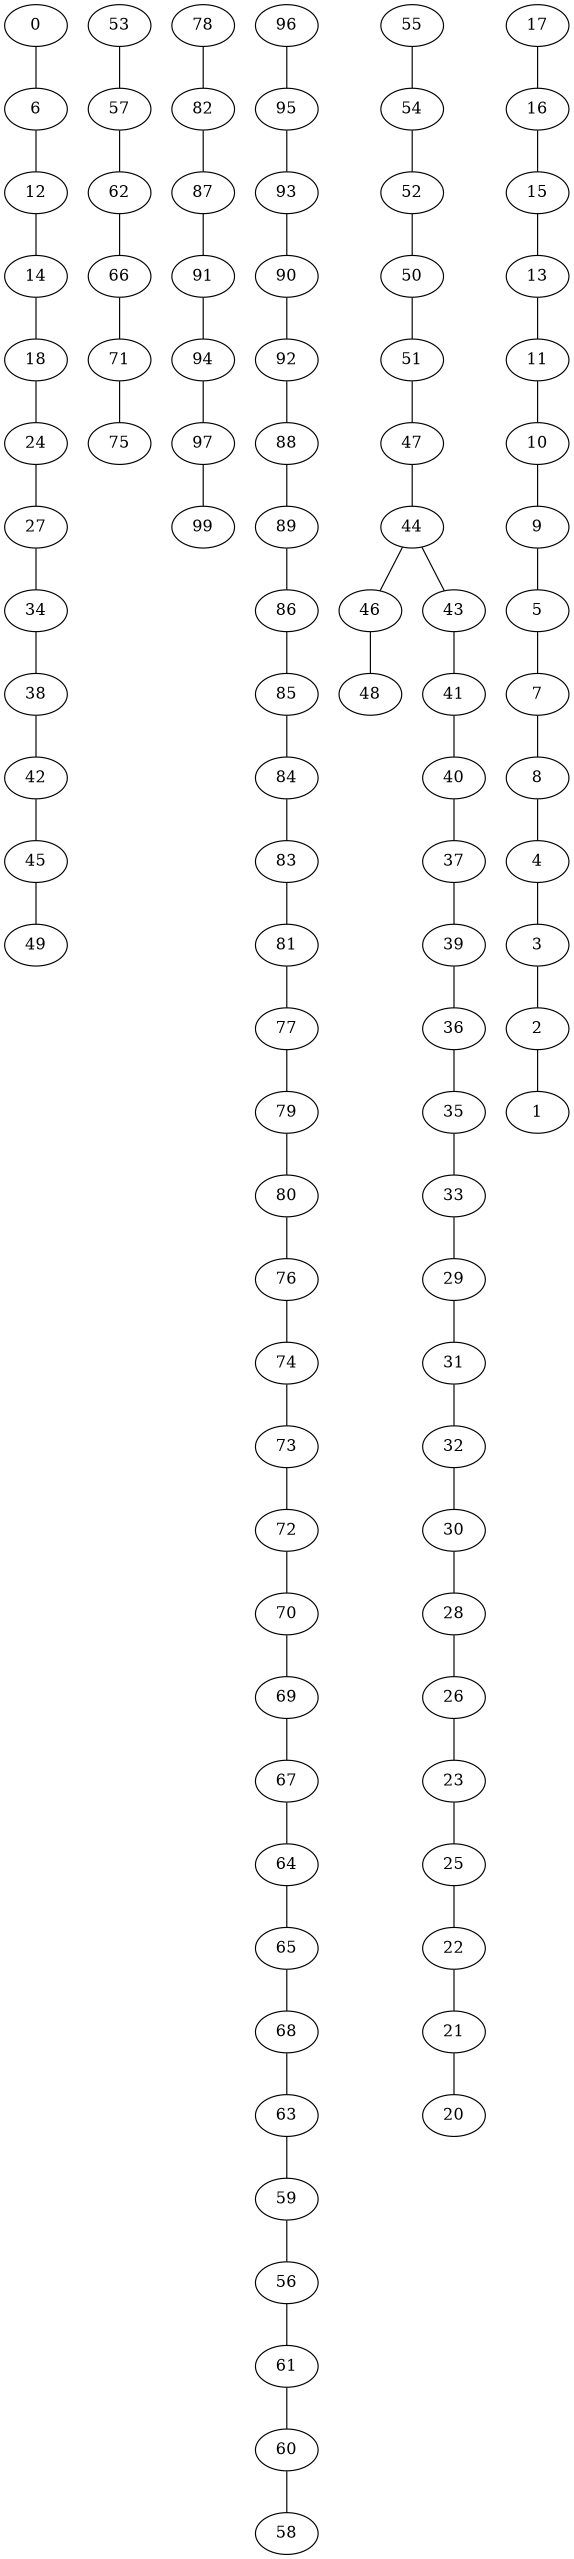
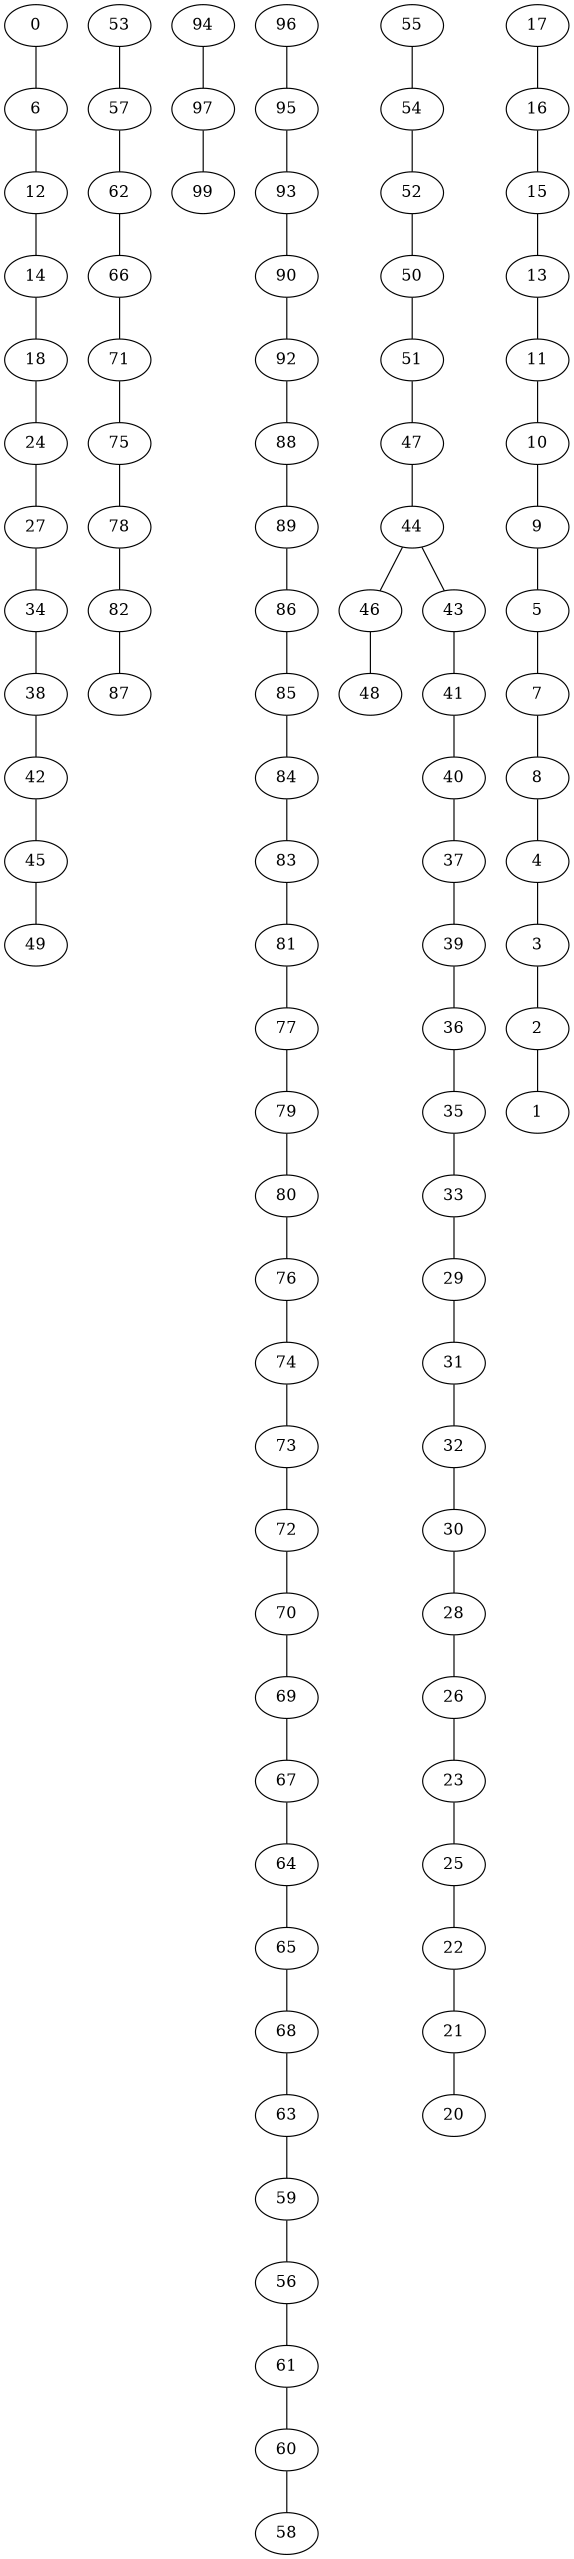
(203, 276) -> none
none -> (120, 485)
